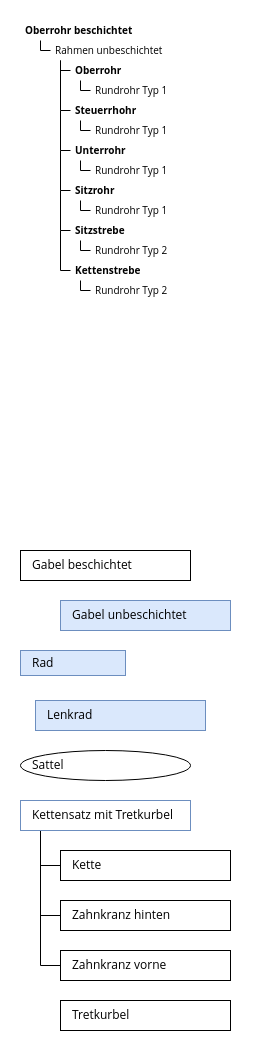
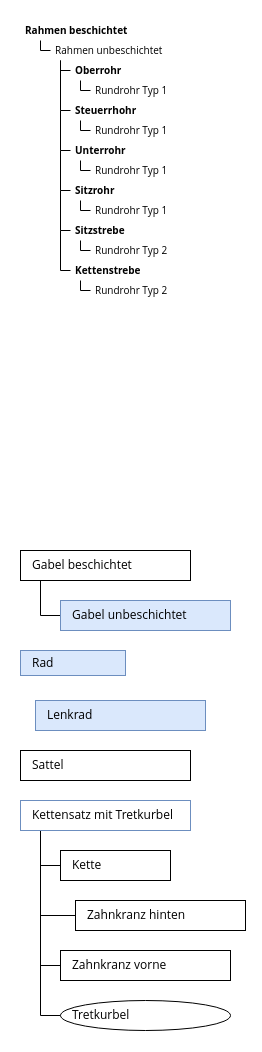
(79, 31) -> (73, 31)
none -> (41, 608)
(106, 766) -> (106, 766)
(146, 866) -> (116, 866)
(146, 916) -> (161, 916)
none -> (41, 1002)
(146, 1016) -> (146, 1016)
